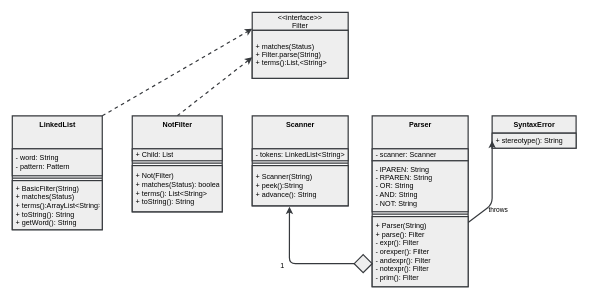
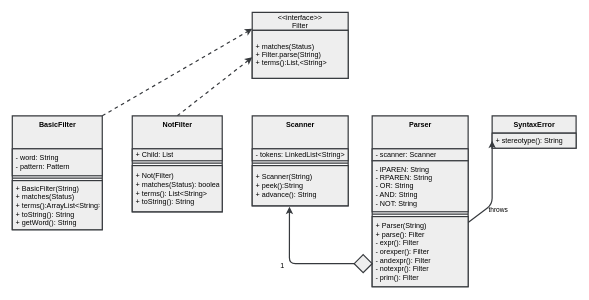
(58, 125) -> (58, 125)
